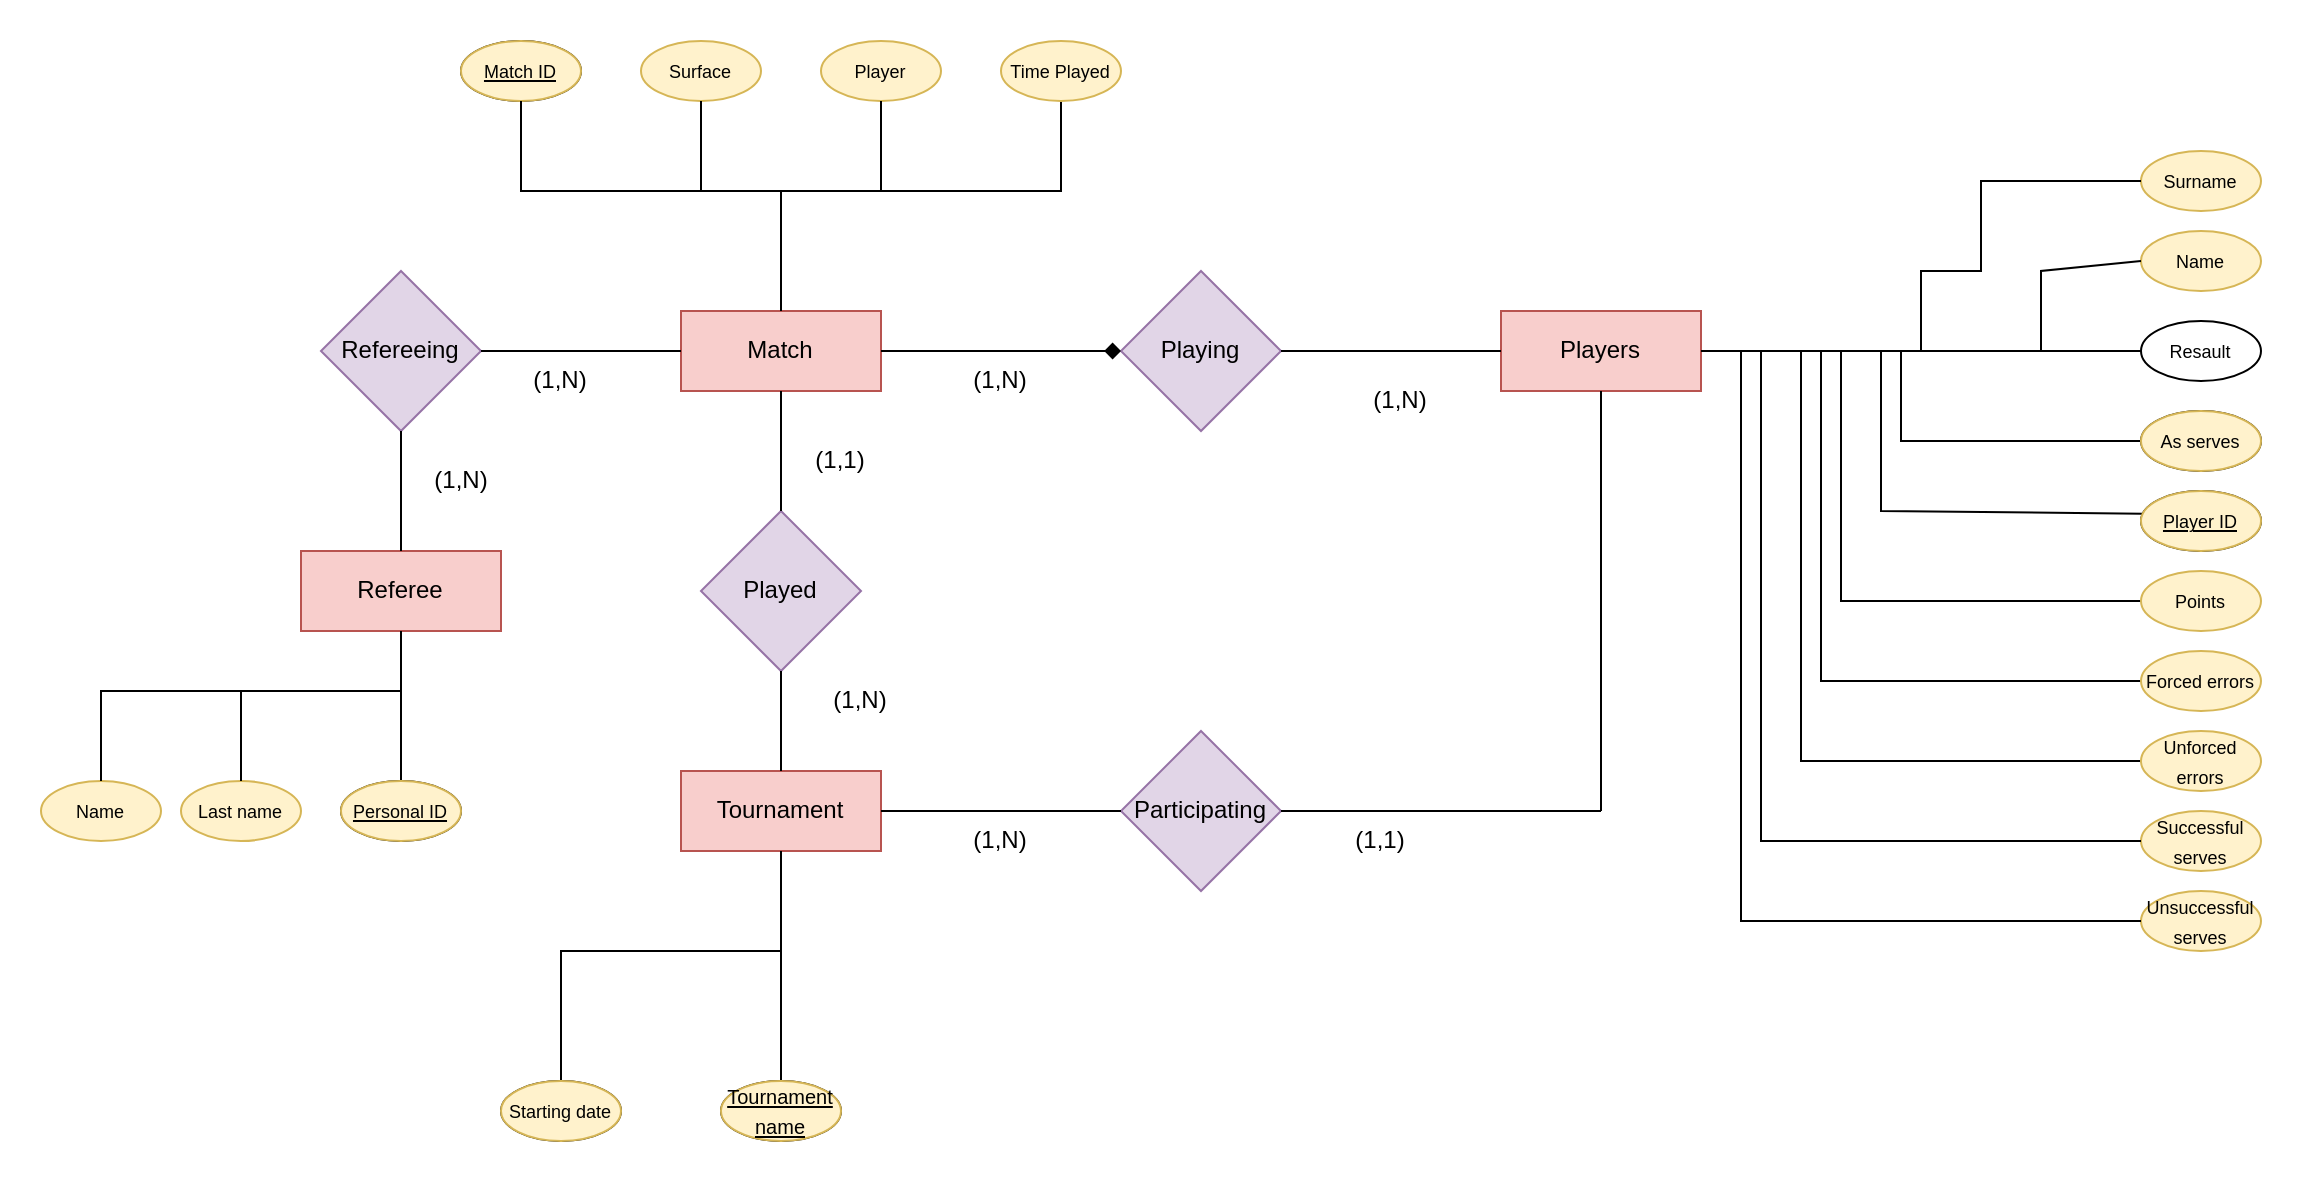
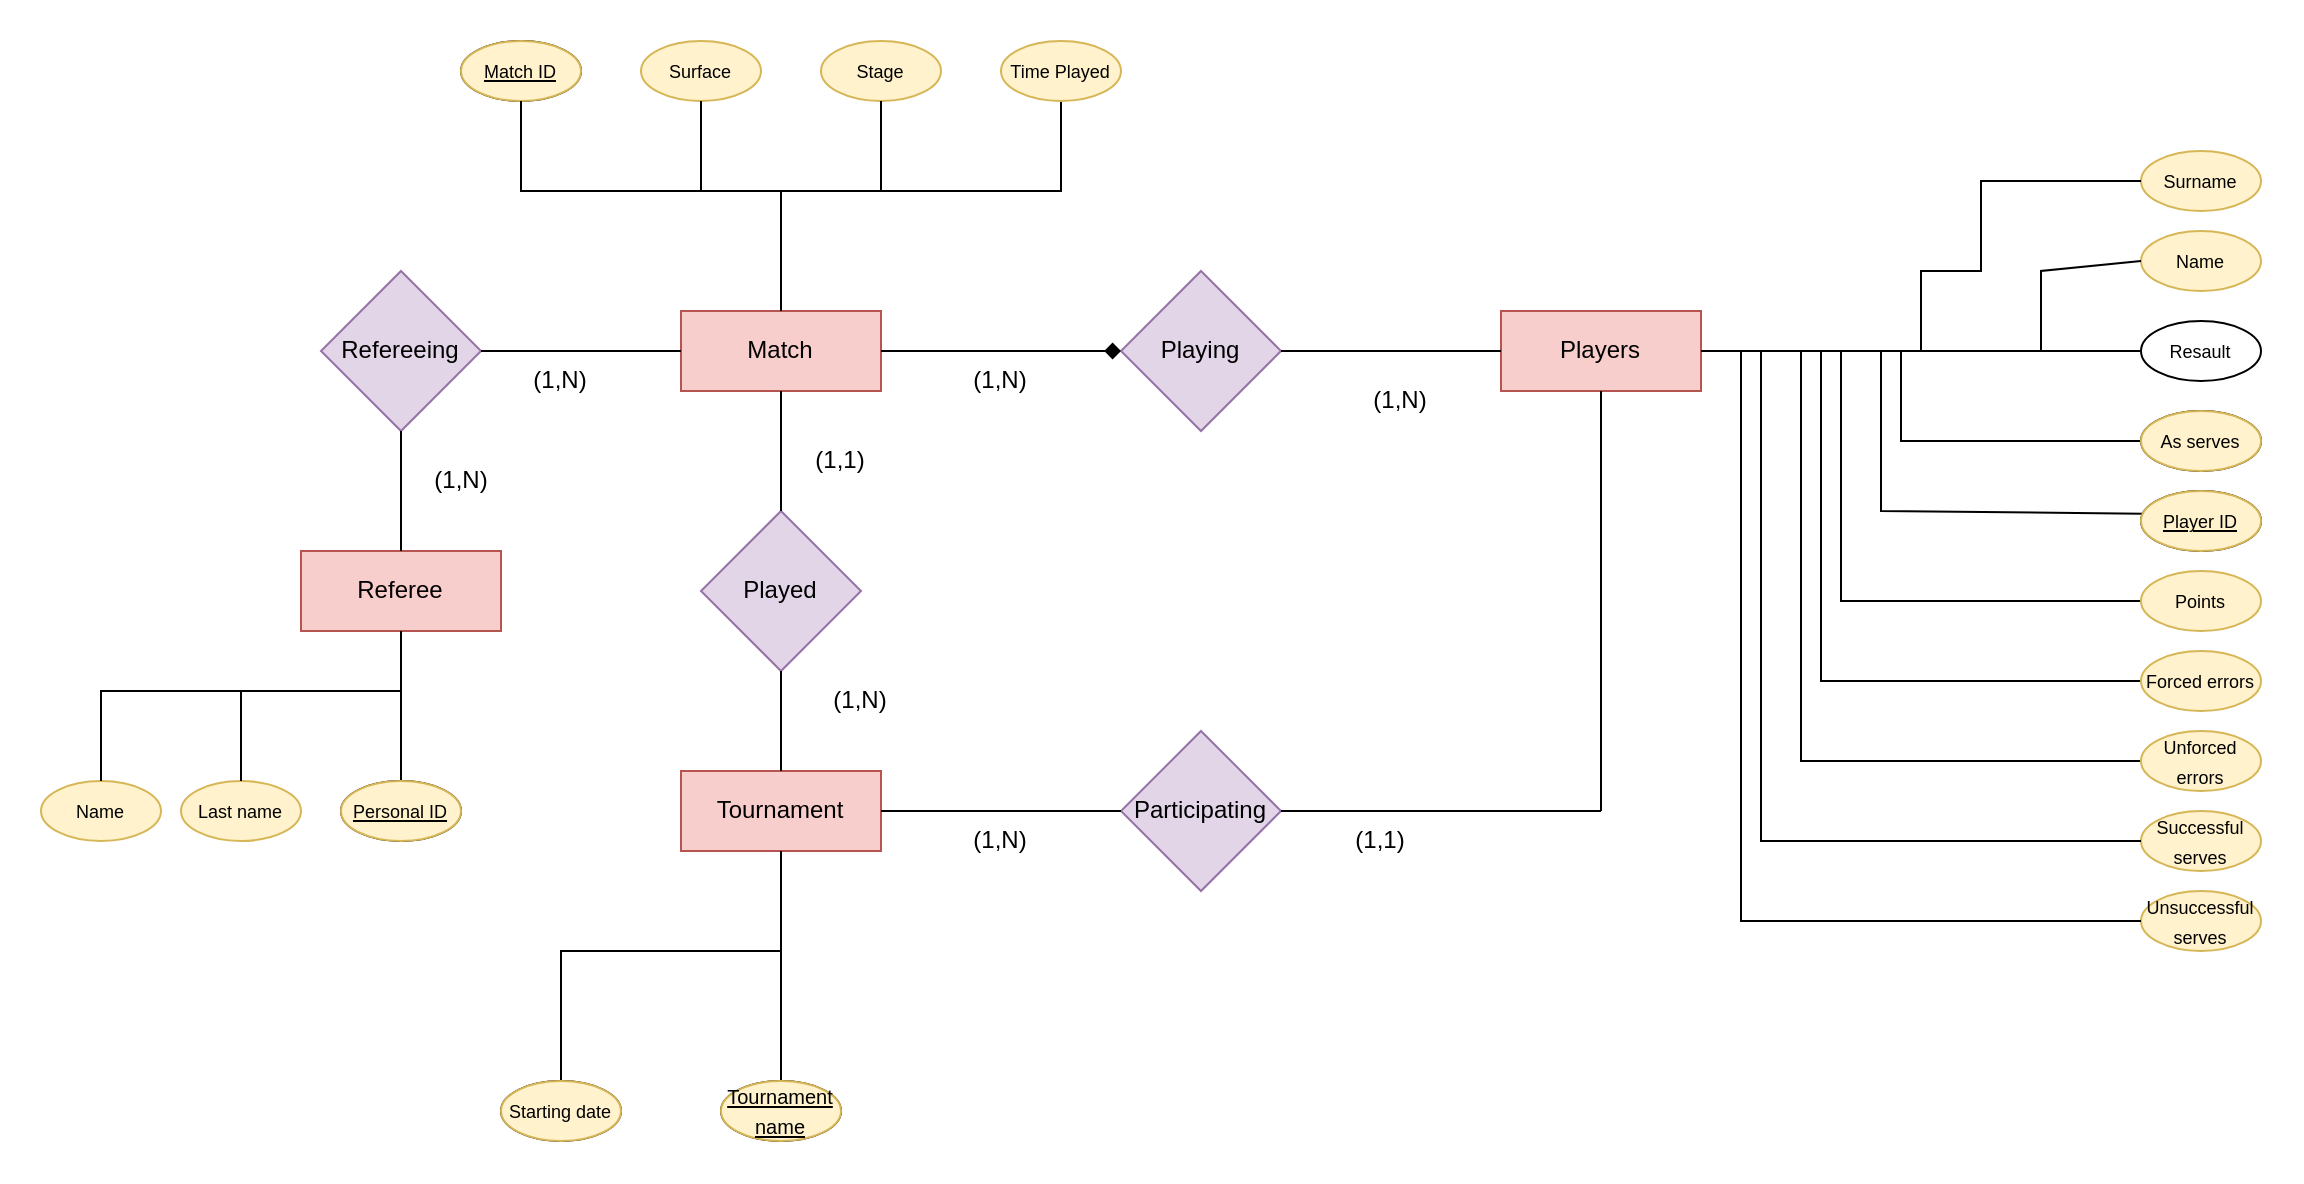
(881, 71) -> (881, 71)
